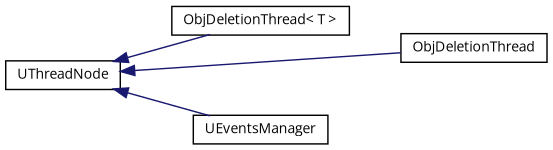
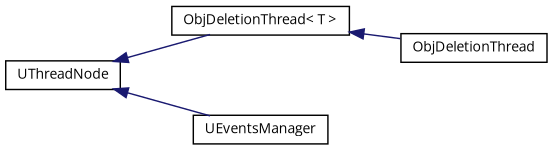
(268, 62) -> (382, 36)
